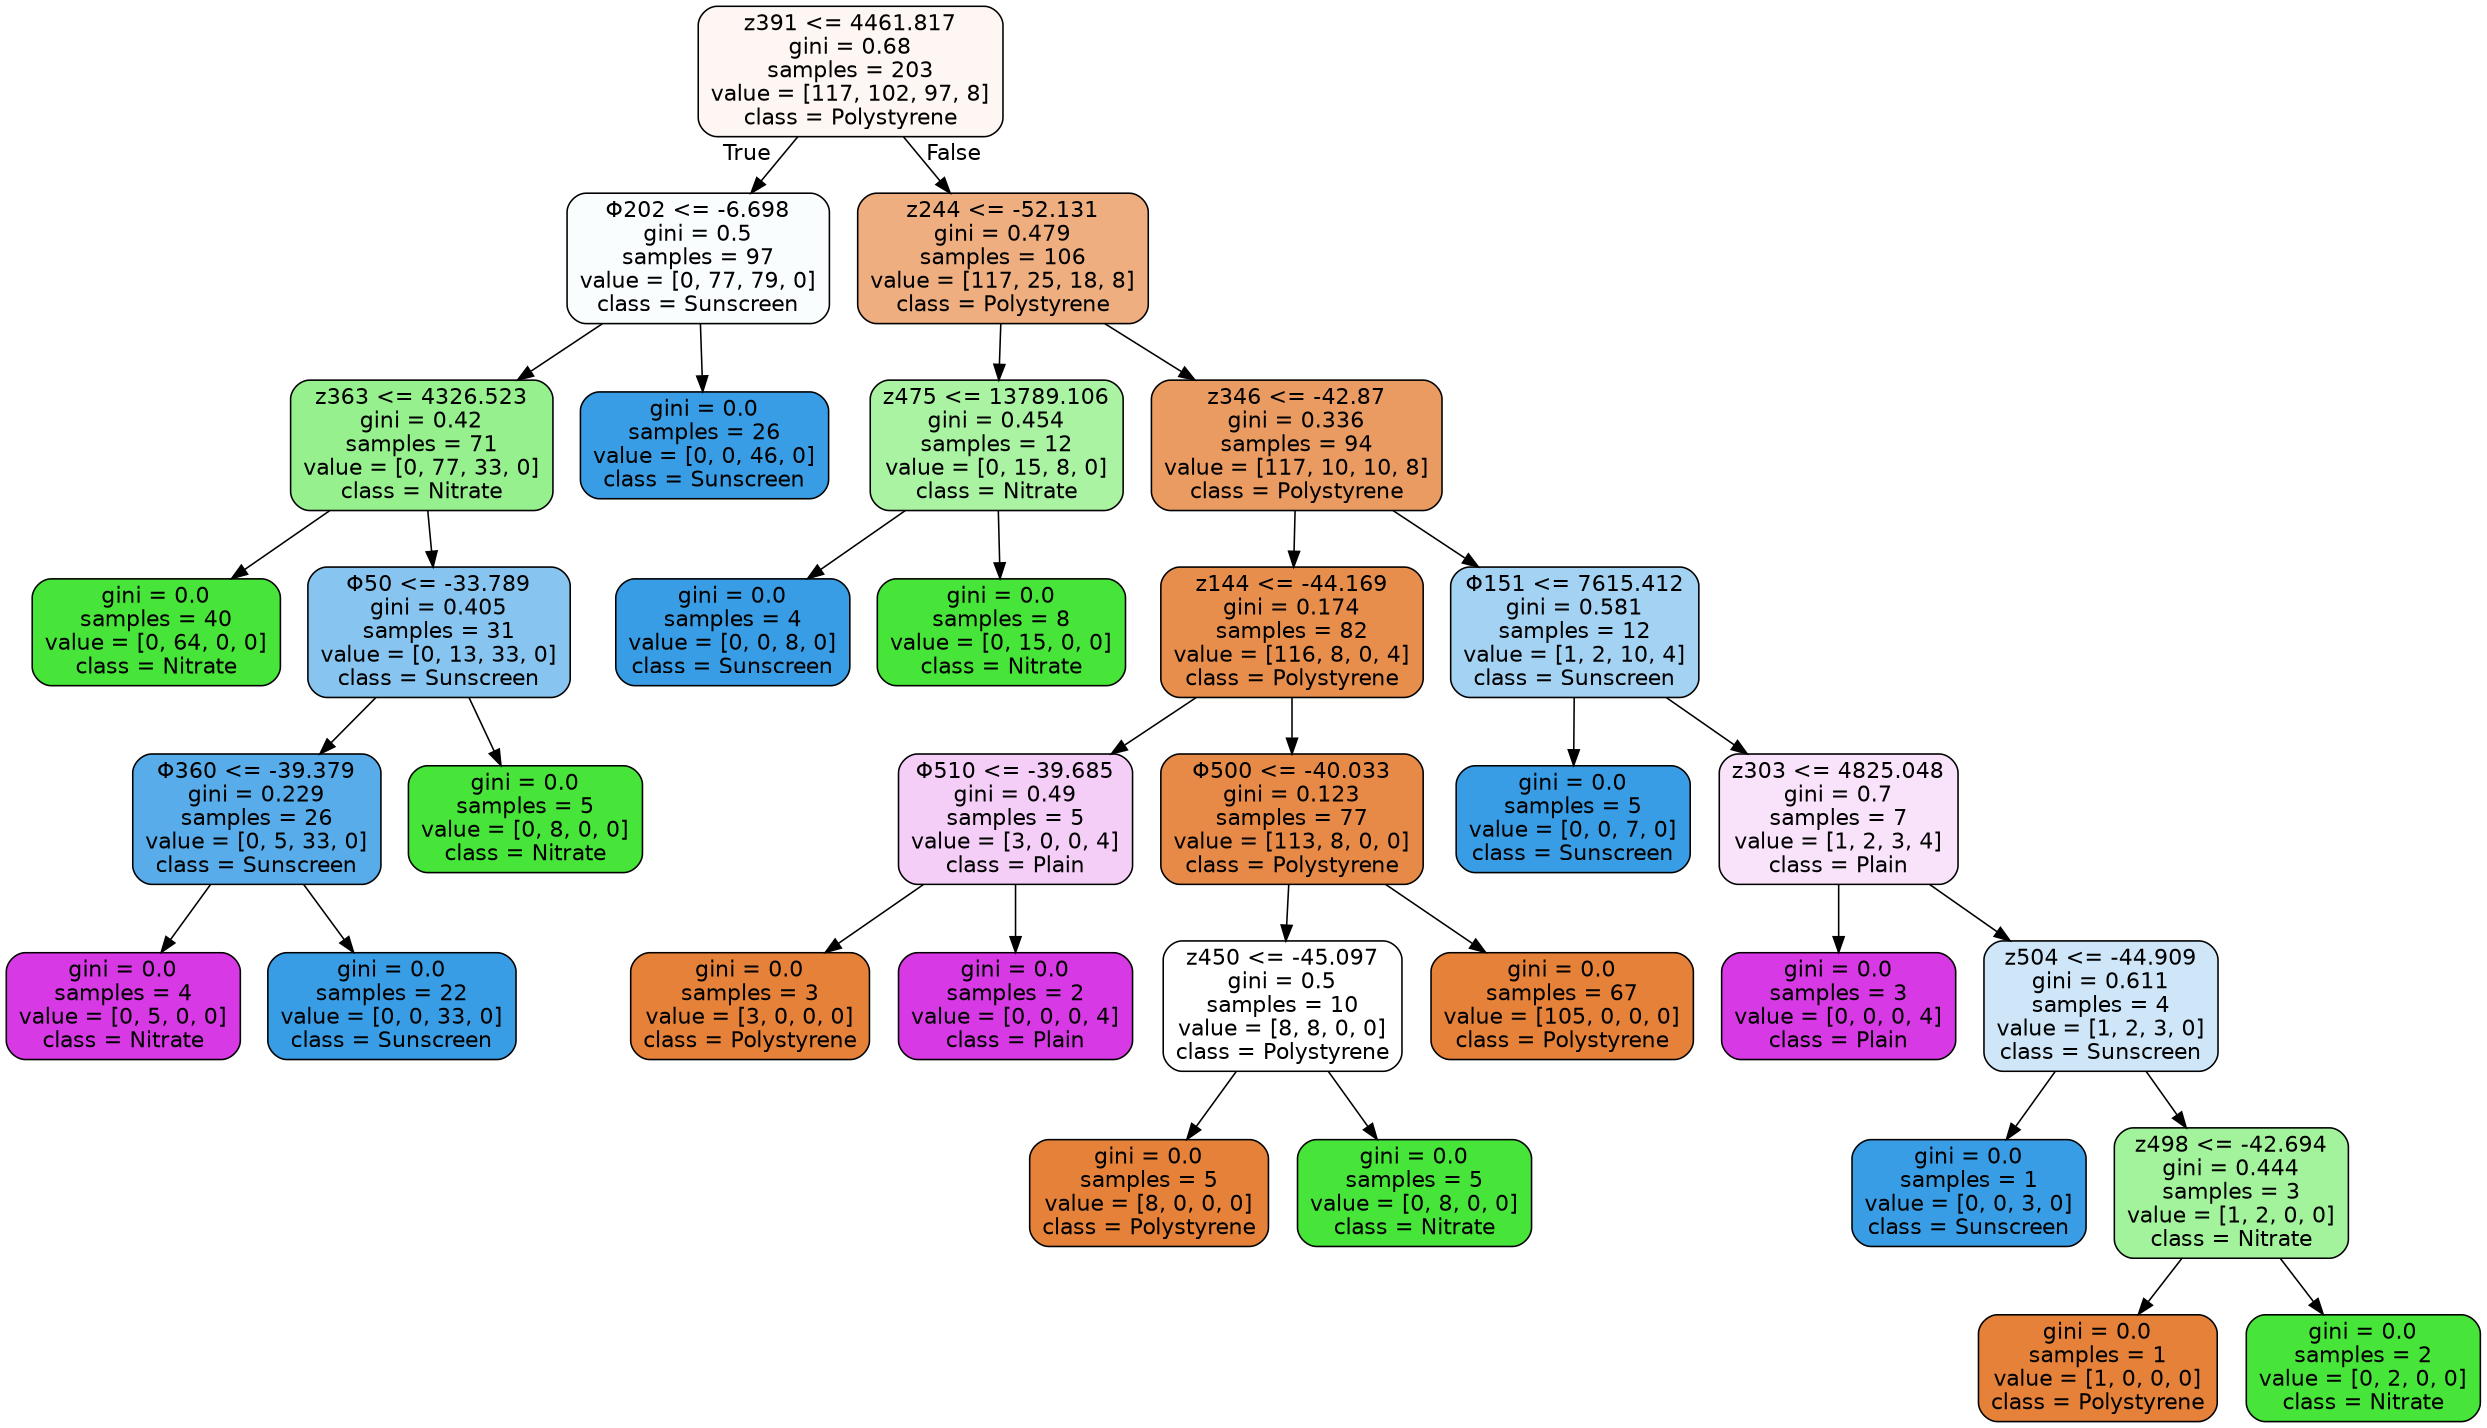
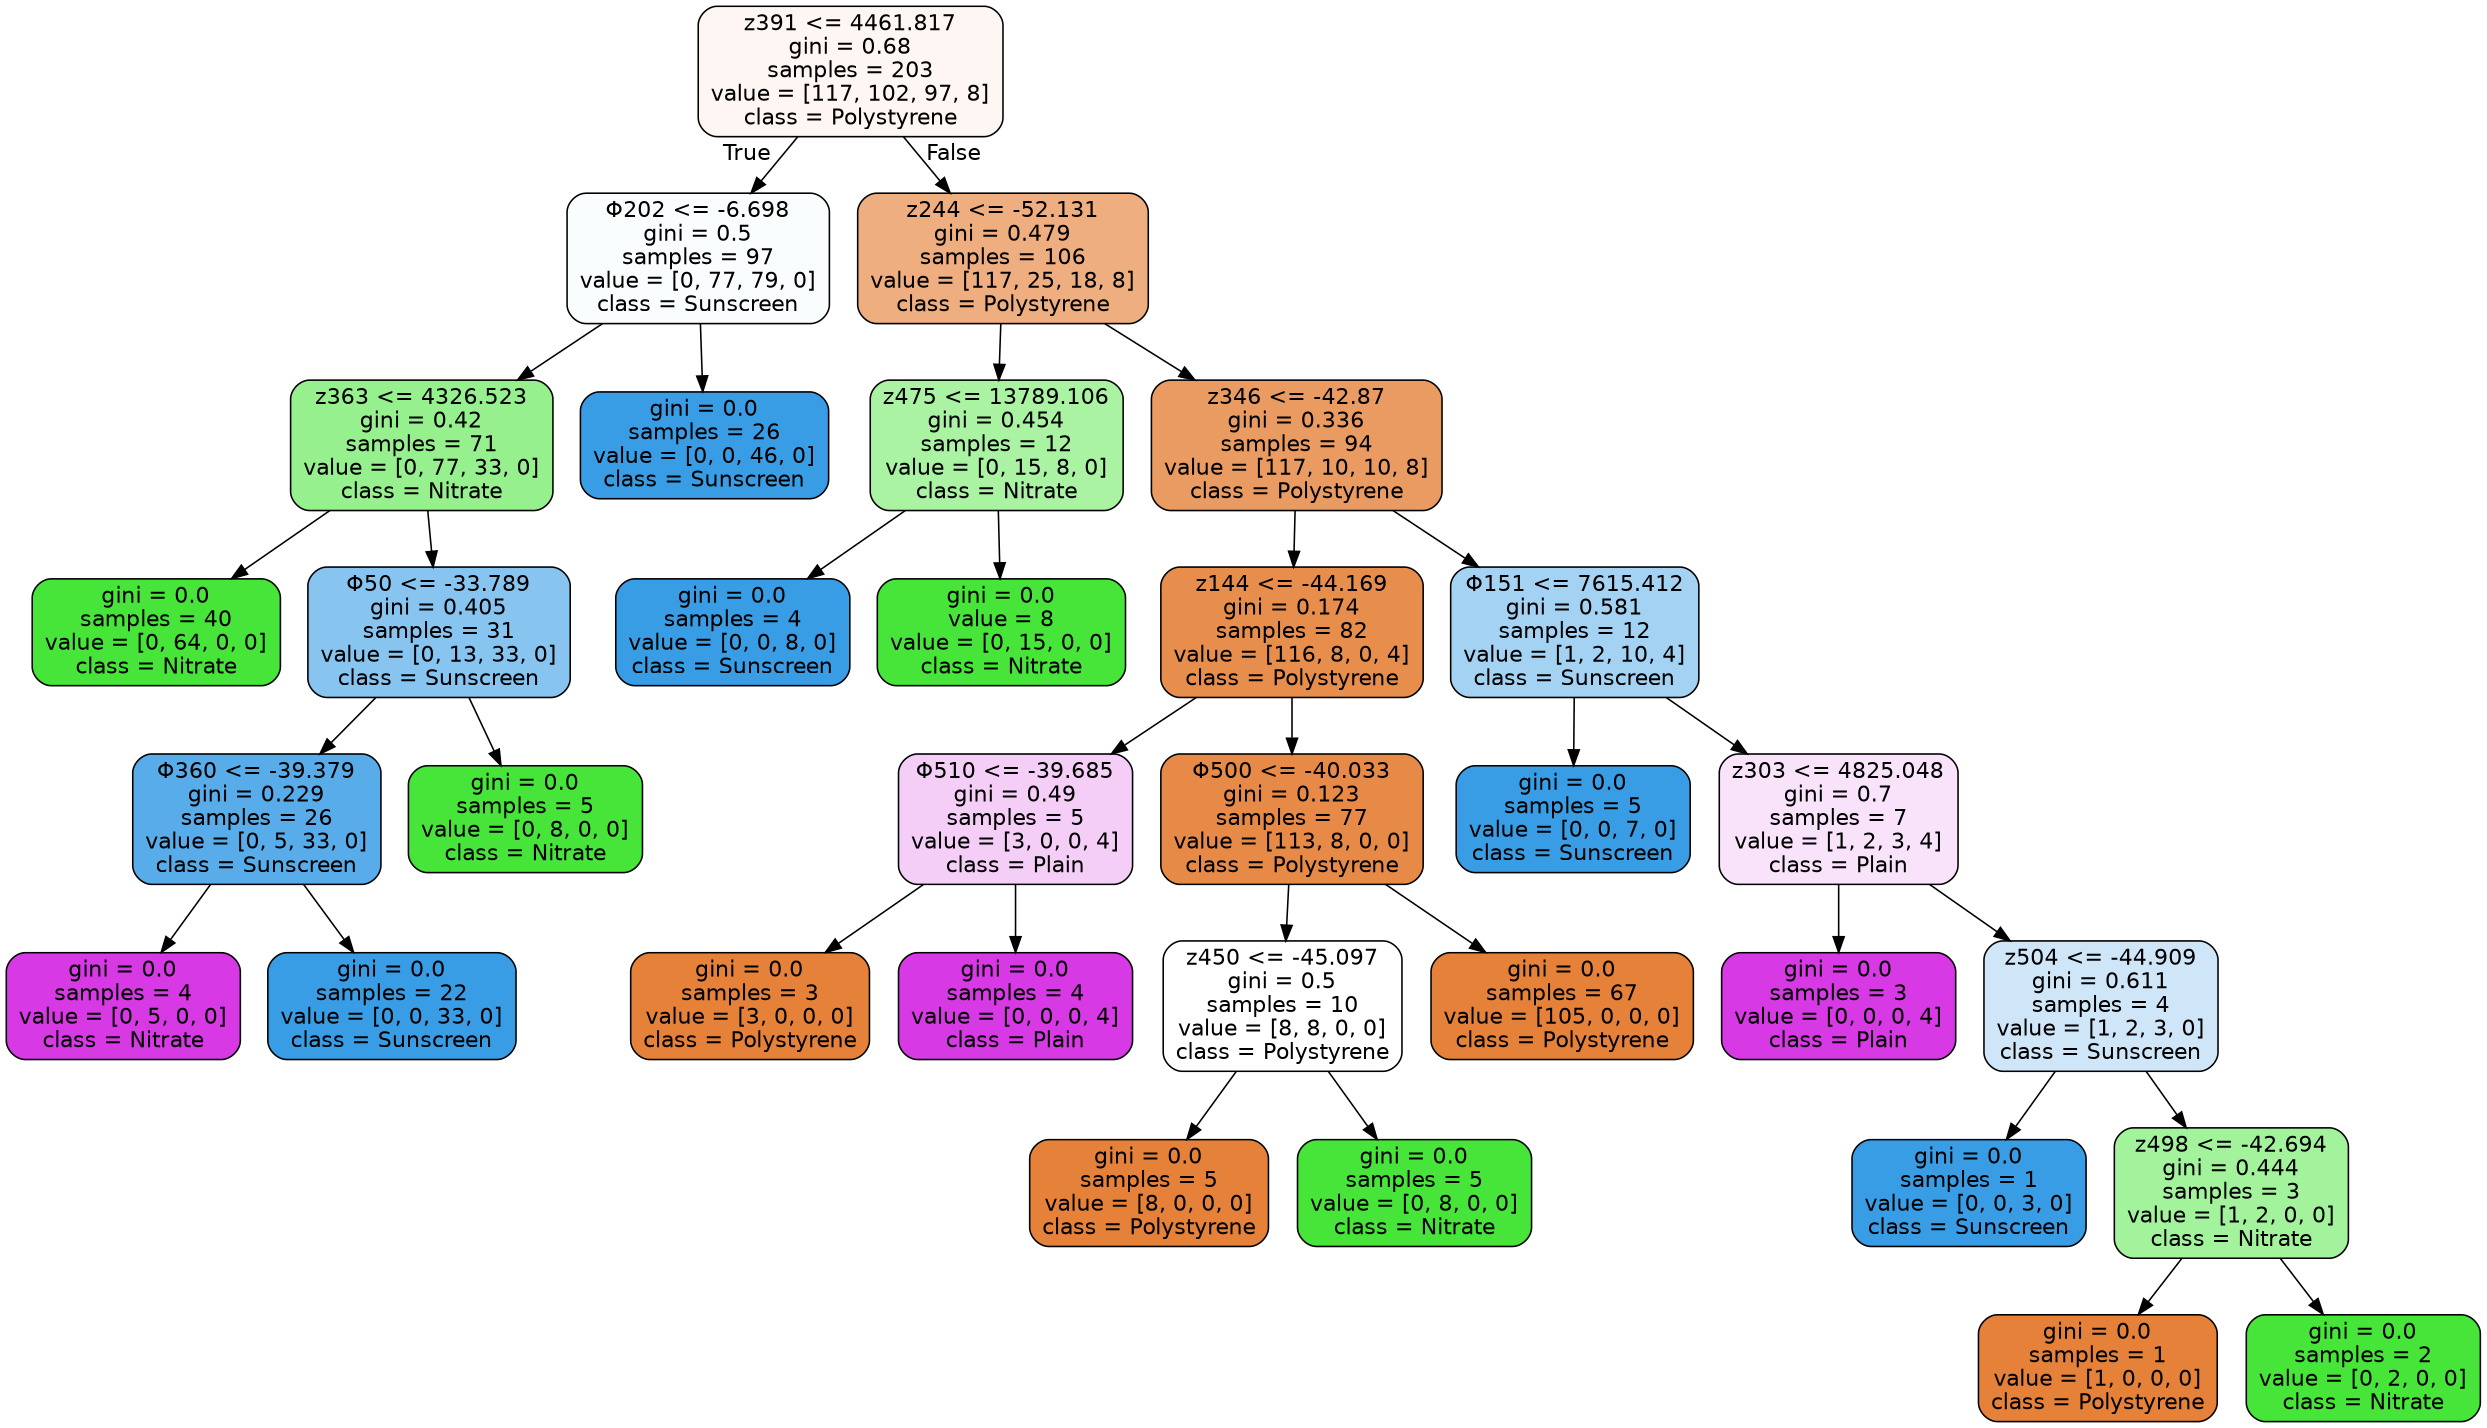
(1001, 632) -> (1001, 632)
(1016, 1006) -> (1016, 1006)
